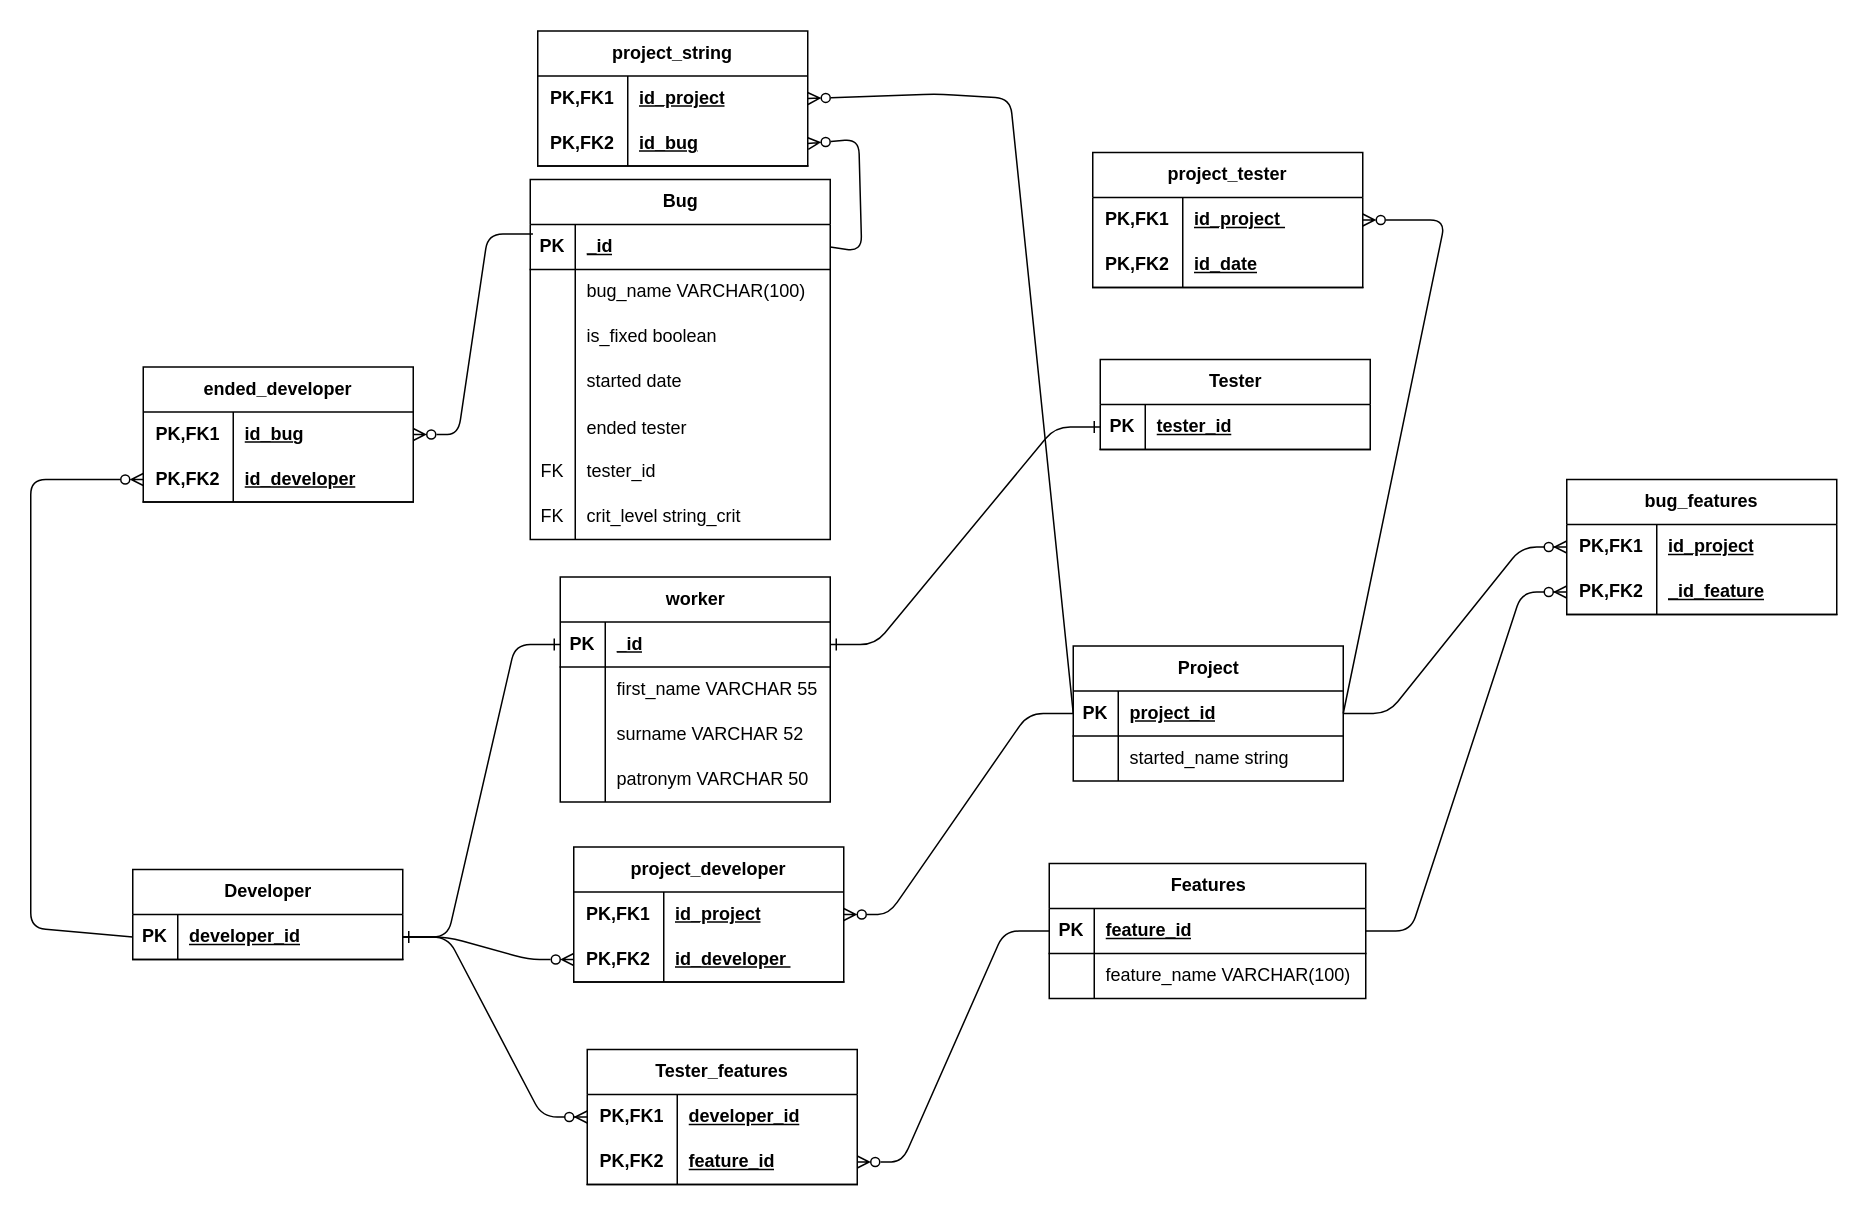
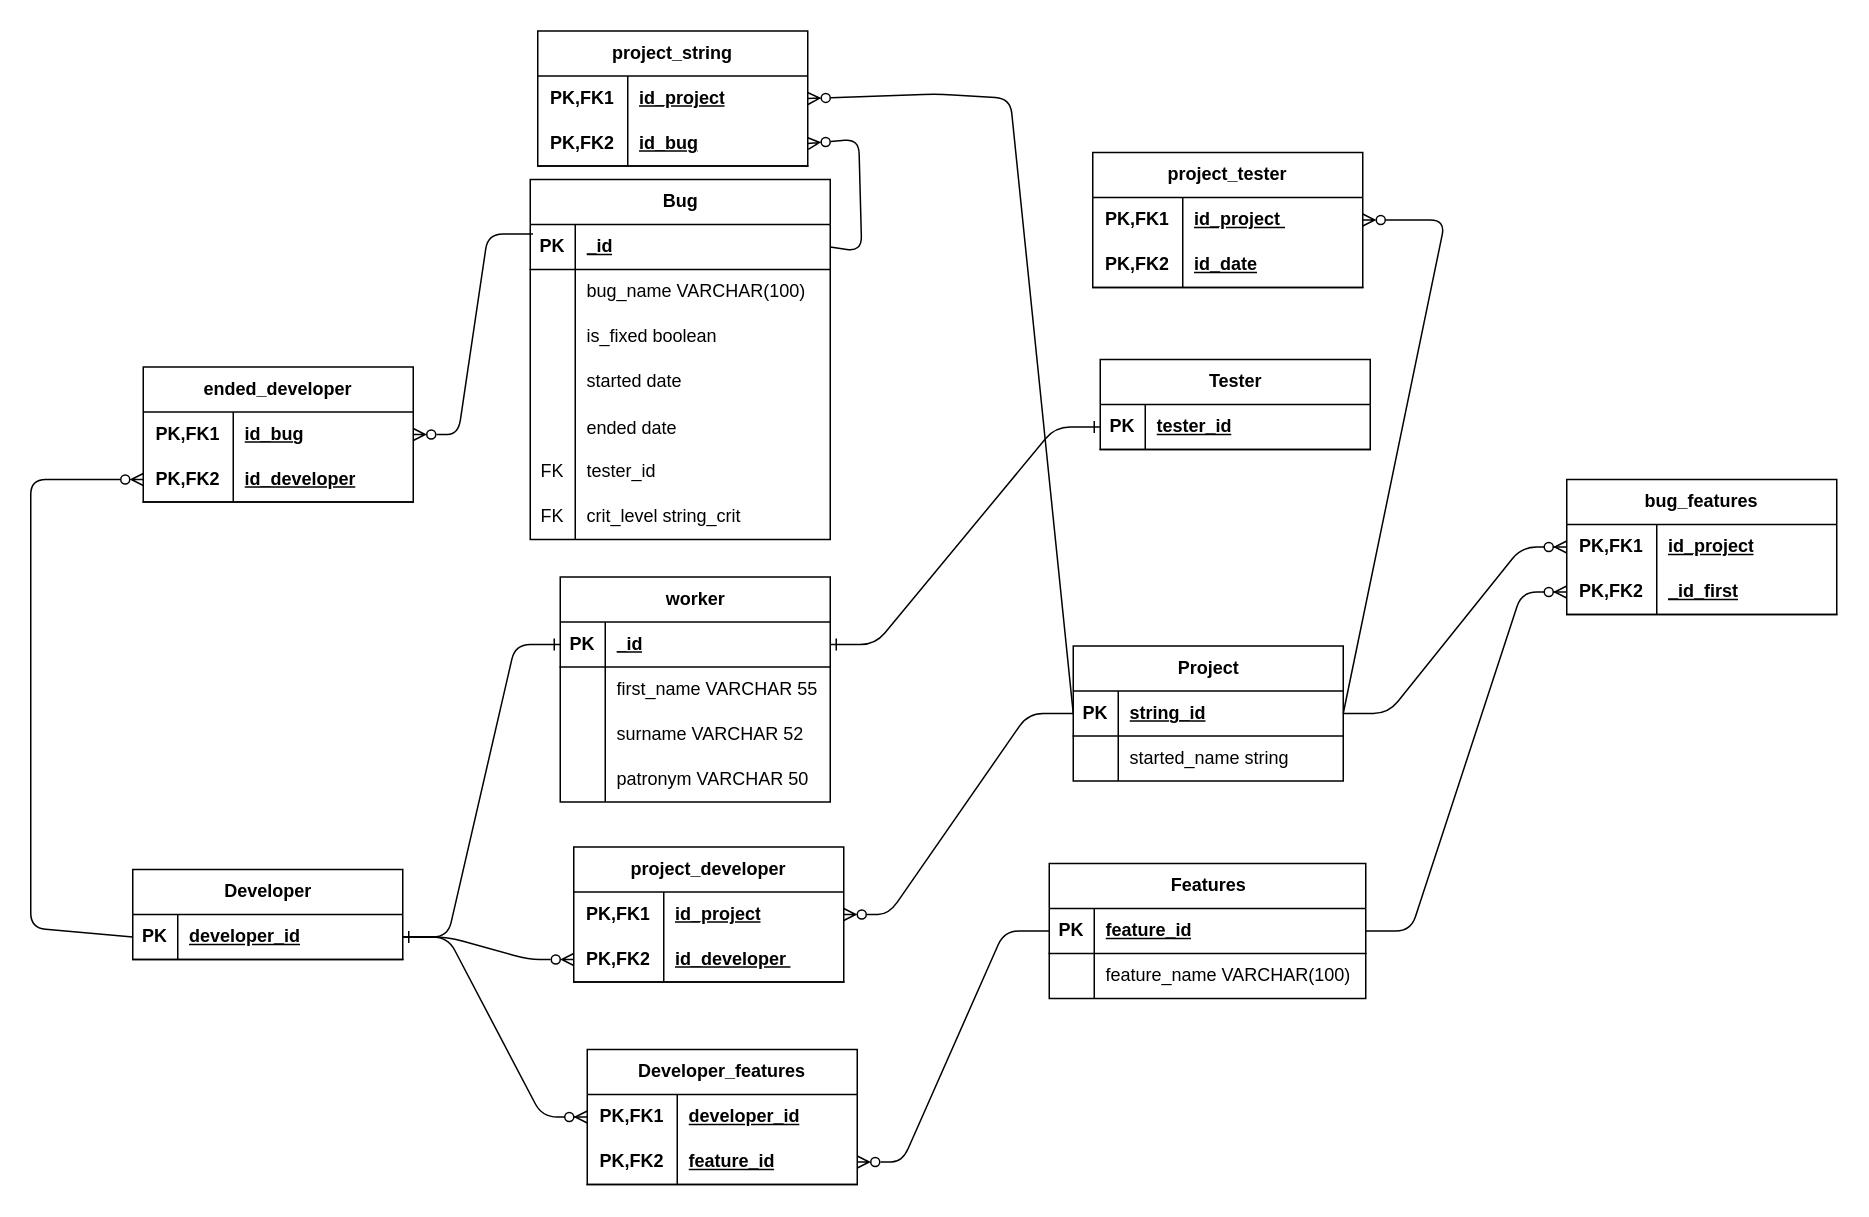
(645, 428) -> (635, 428)
(1722, 592) -> (1709, 592)
(1178, 713) -> (1171, 713)
(722, 1072) -> (722, 1072)
